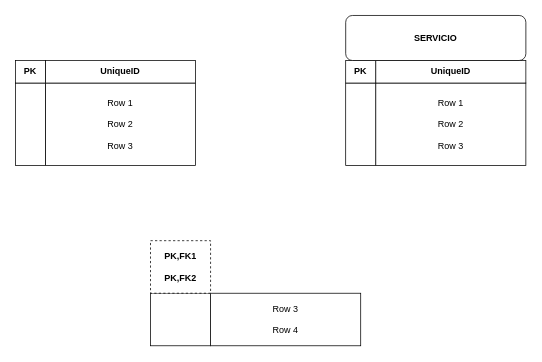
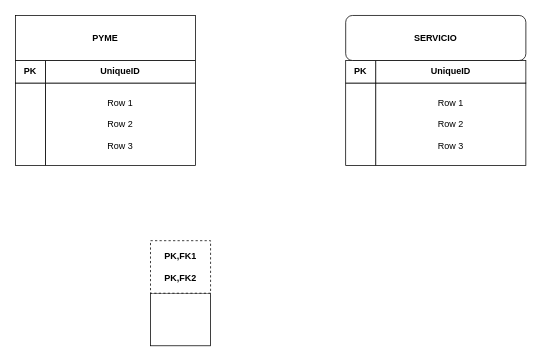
none -> (105, 38)
(285, 319) -> none
